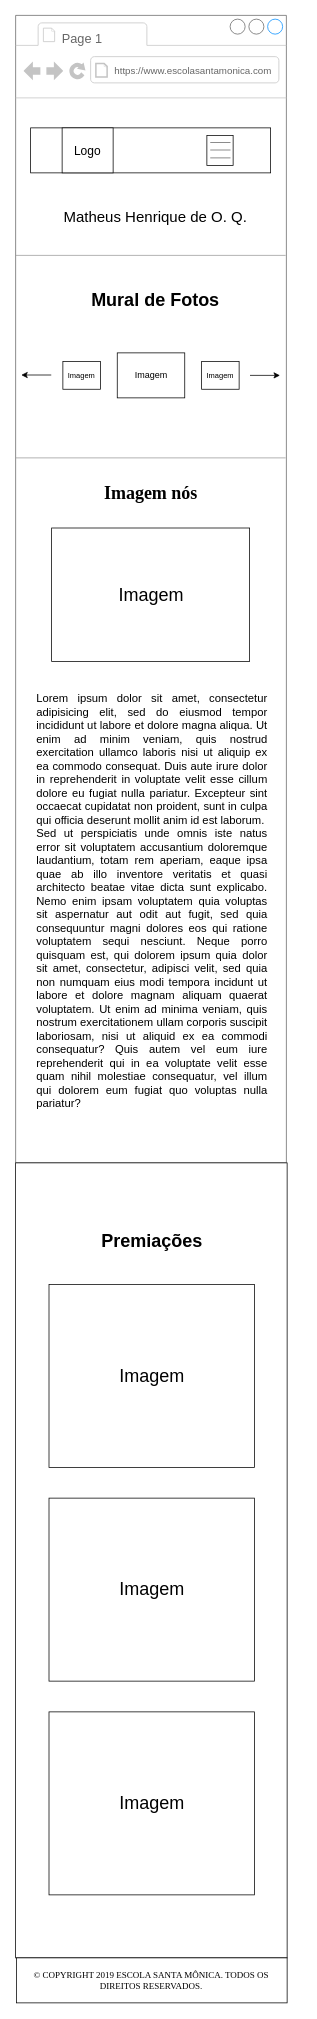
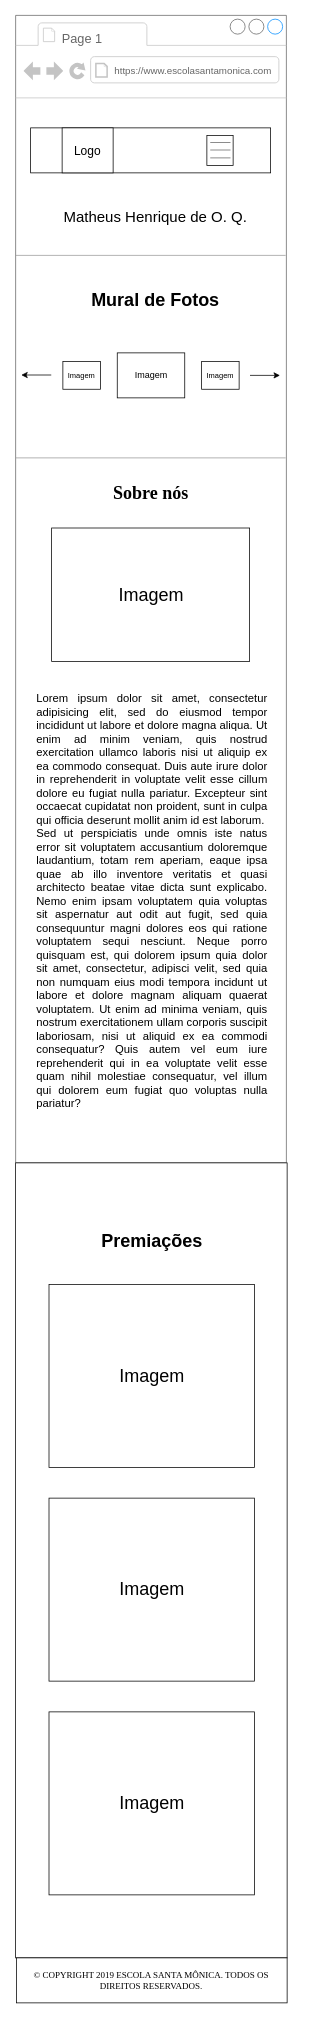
(151, 489) -> (151, 489)
